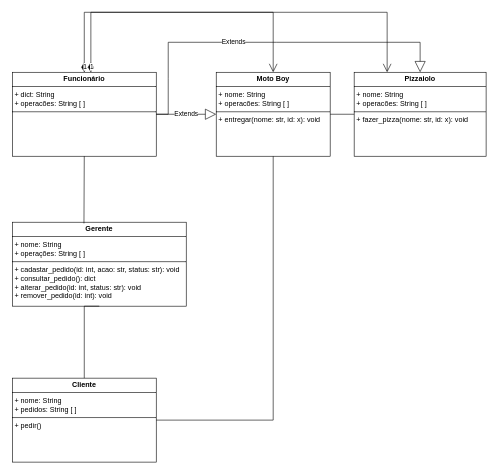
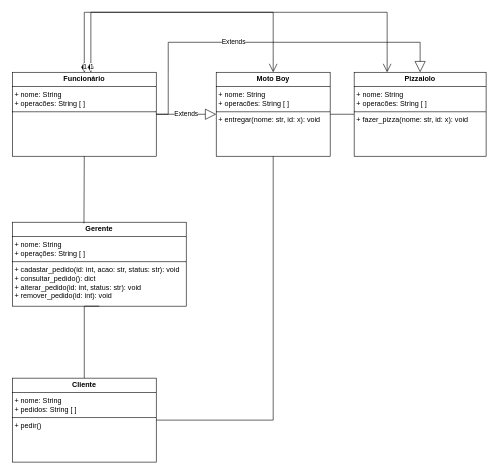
(53, 85) -> (53, 85)
